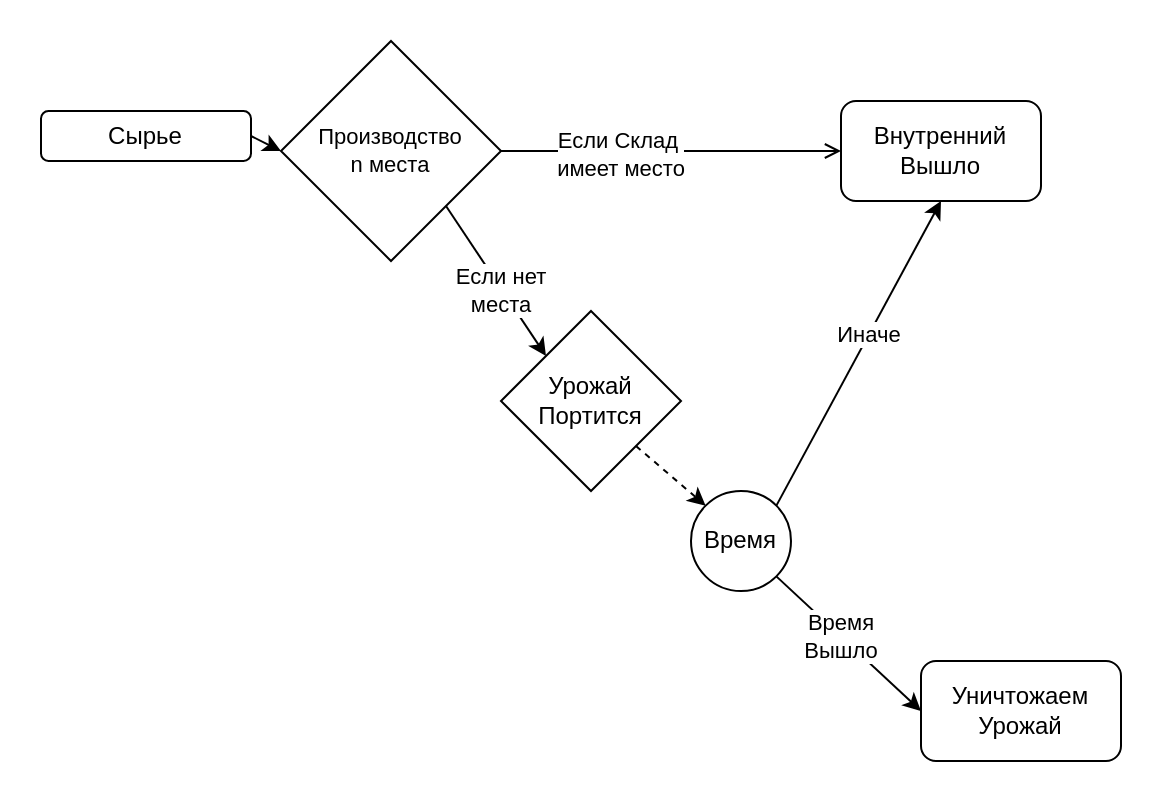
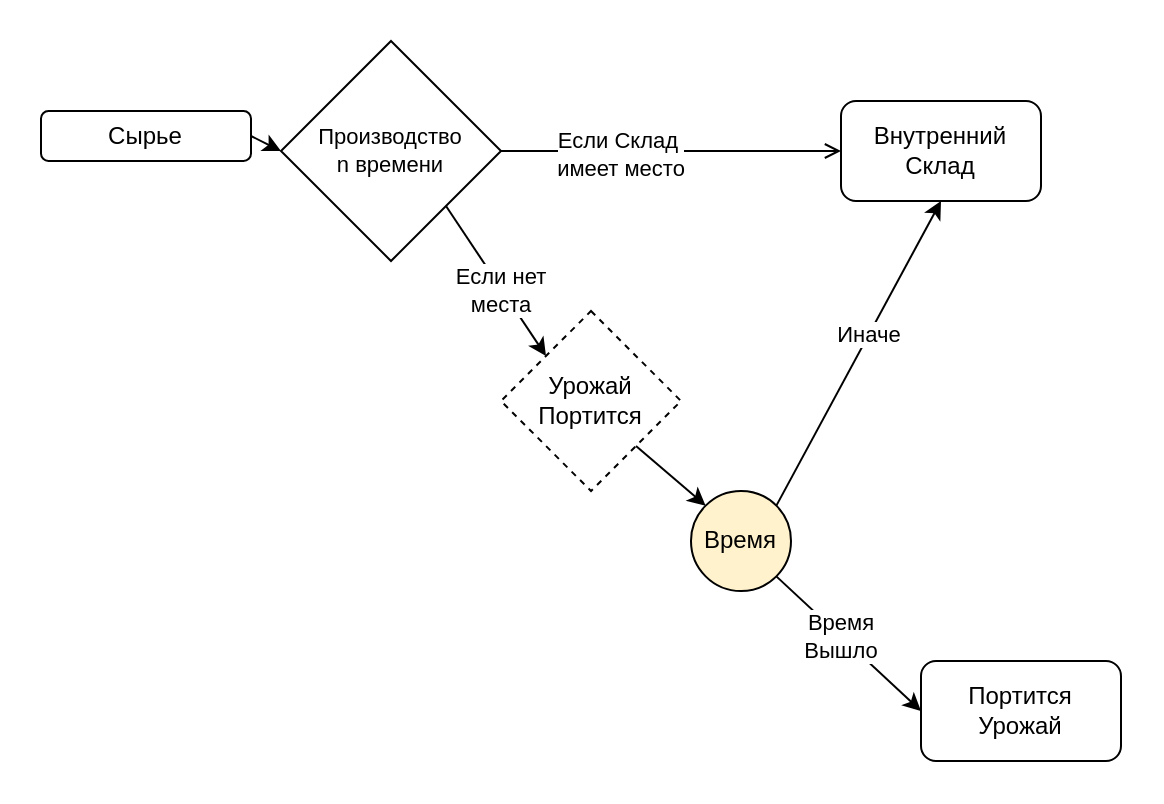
(391, 151) -> (391, 151)
(941, 151) -> (941, 151)
(591, 401) -> (591, 401)
(664, 470) -> (664, 470)
(741, 541) -> (741, 541)
(1021, 711) -> (1021, 711)
